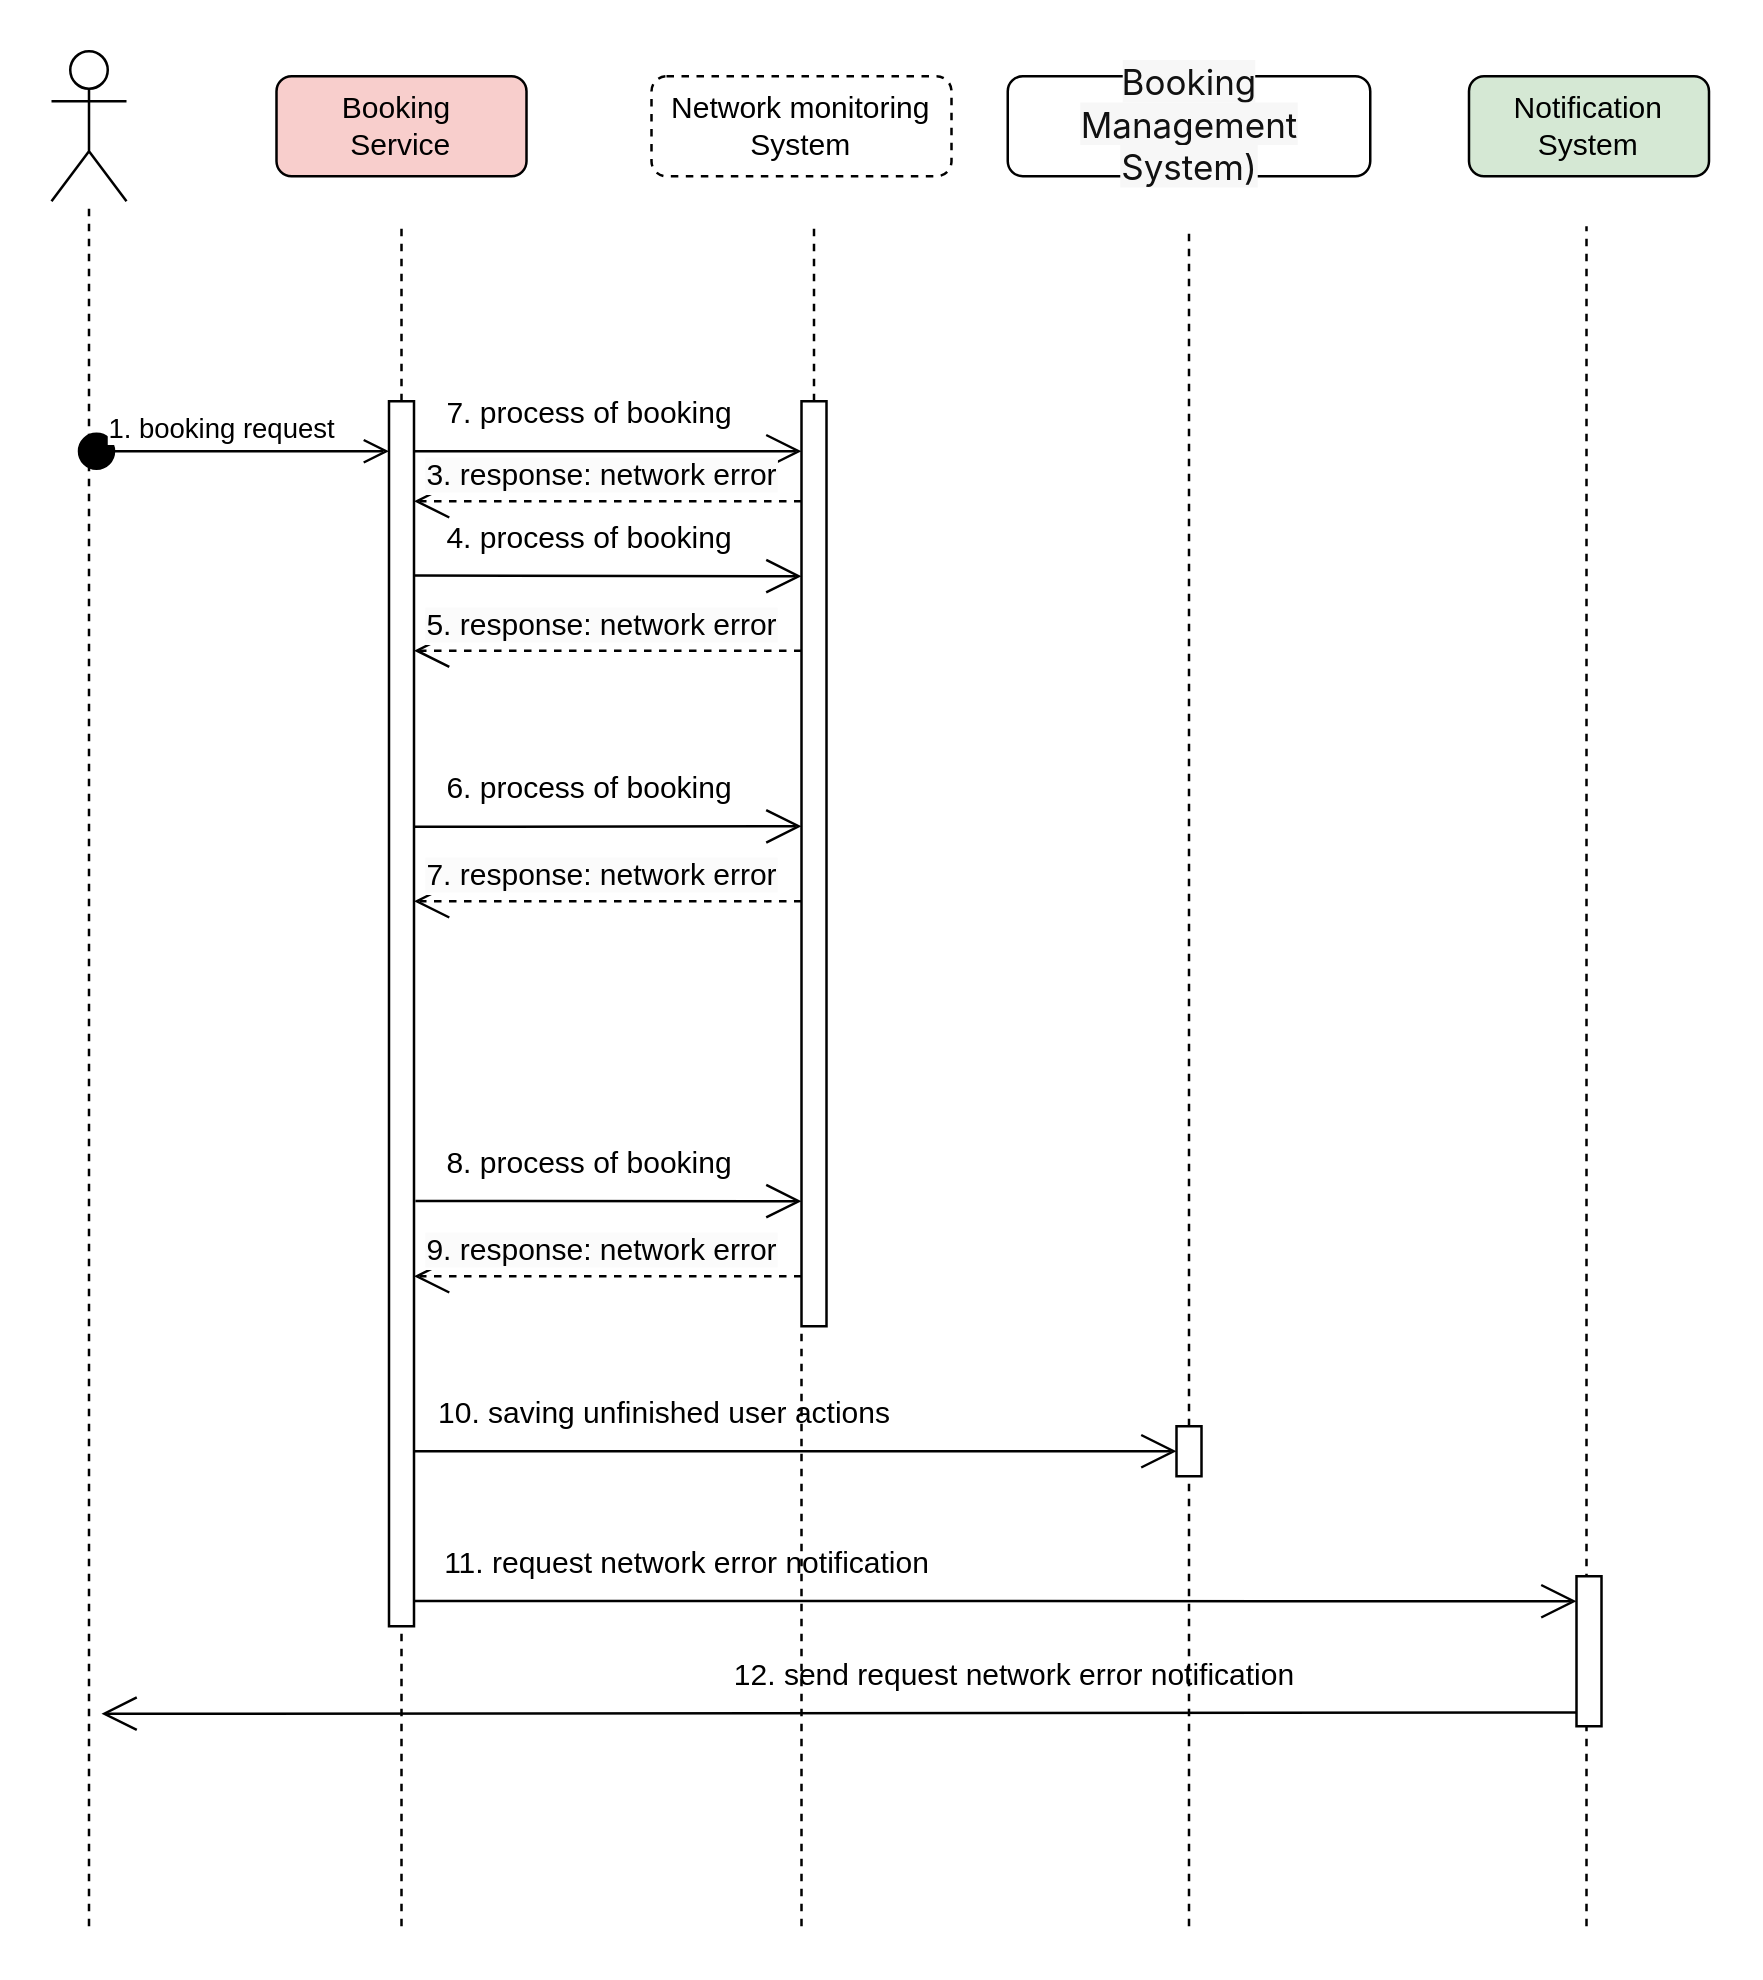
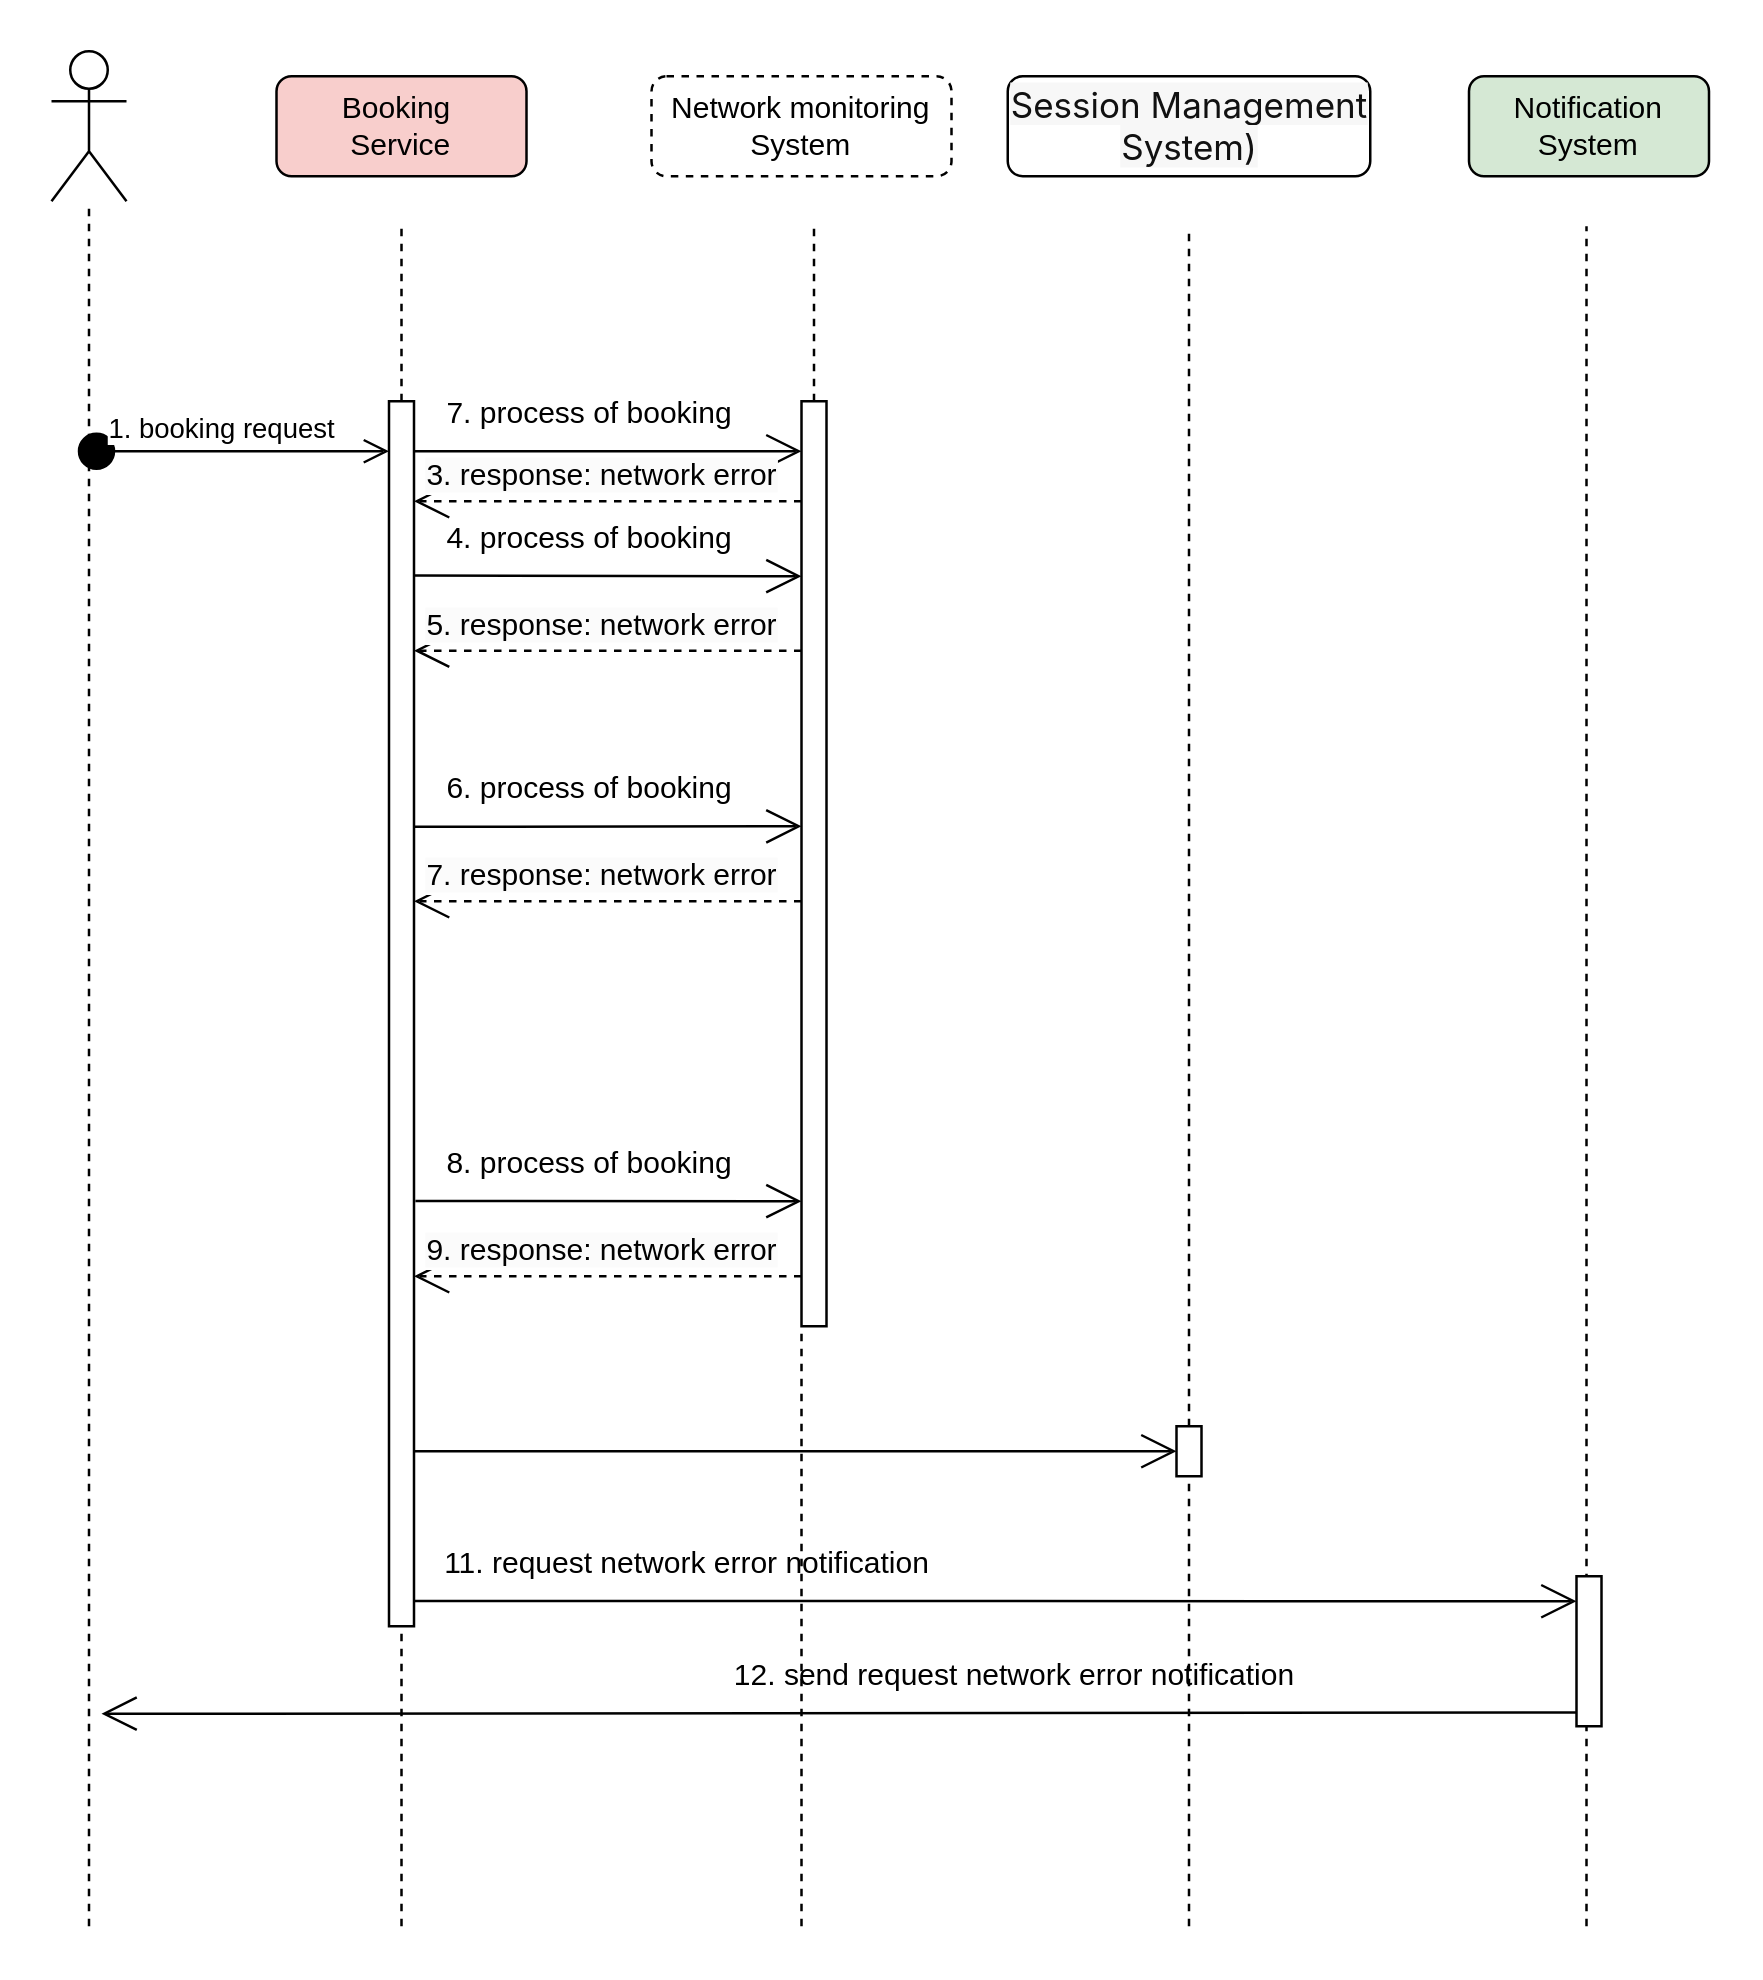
(1190, 126) -> (1190, 126)
(664, 1414) -> none
